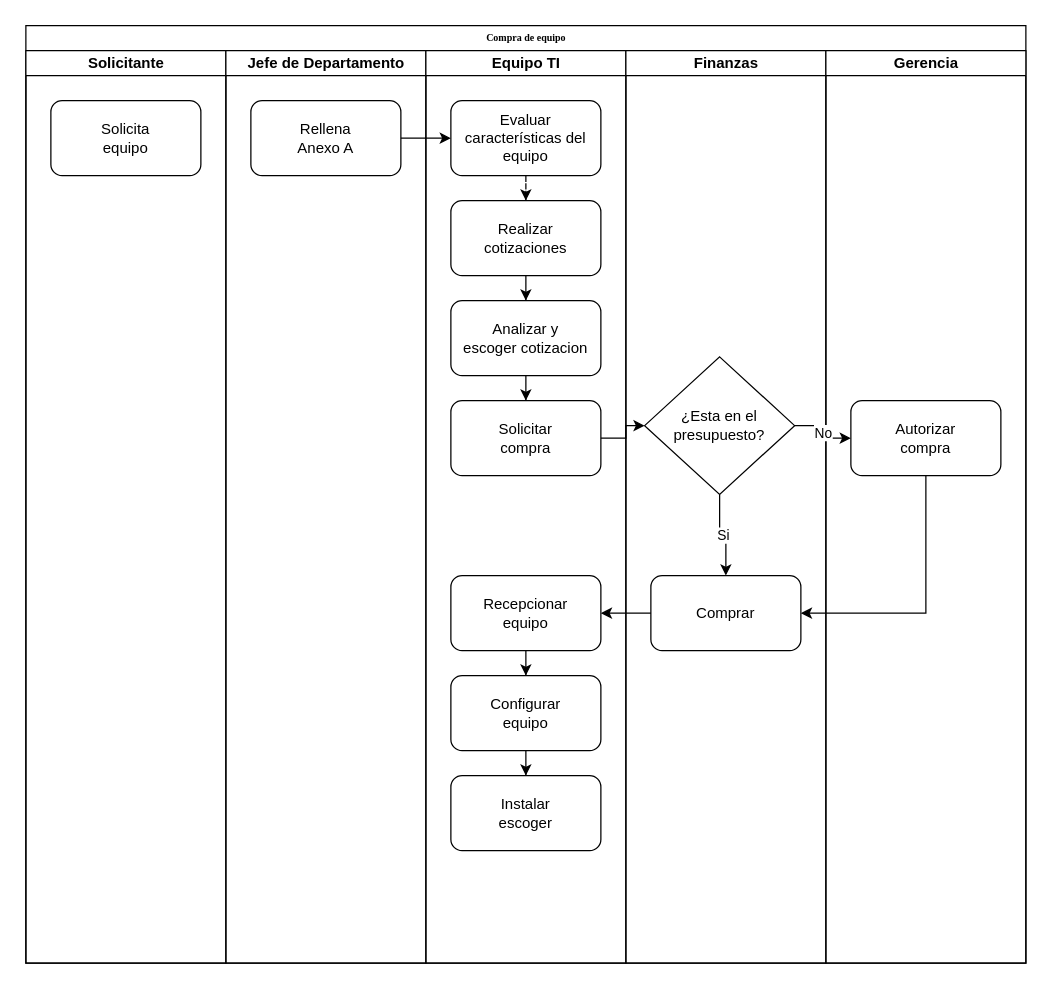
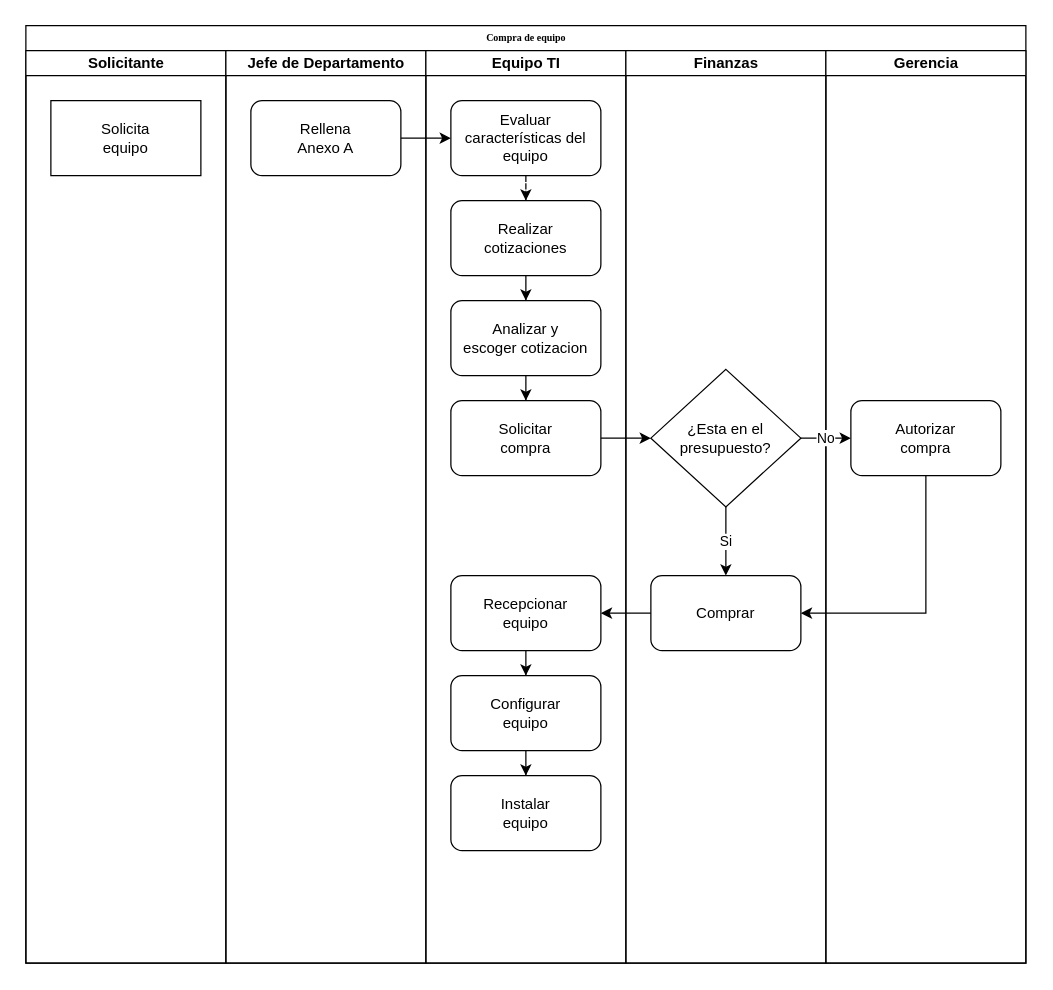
(126, 138) -> (126, 138)
(719, 426) -> (726, 438)
(526, 813) -> (526, 813)
